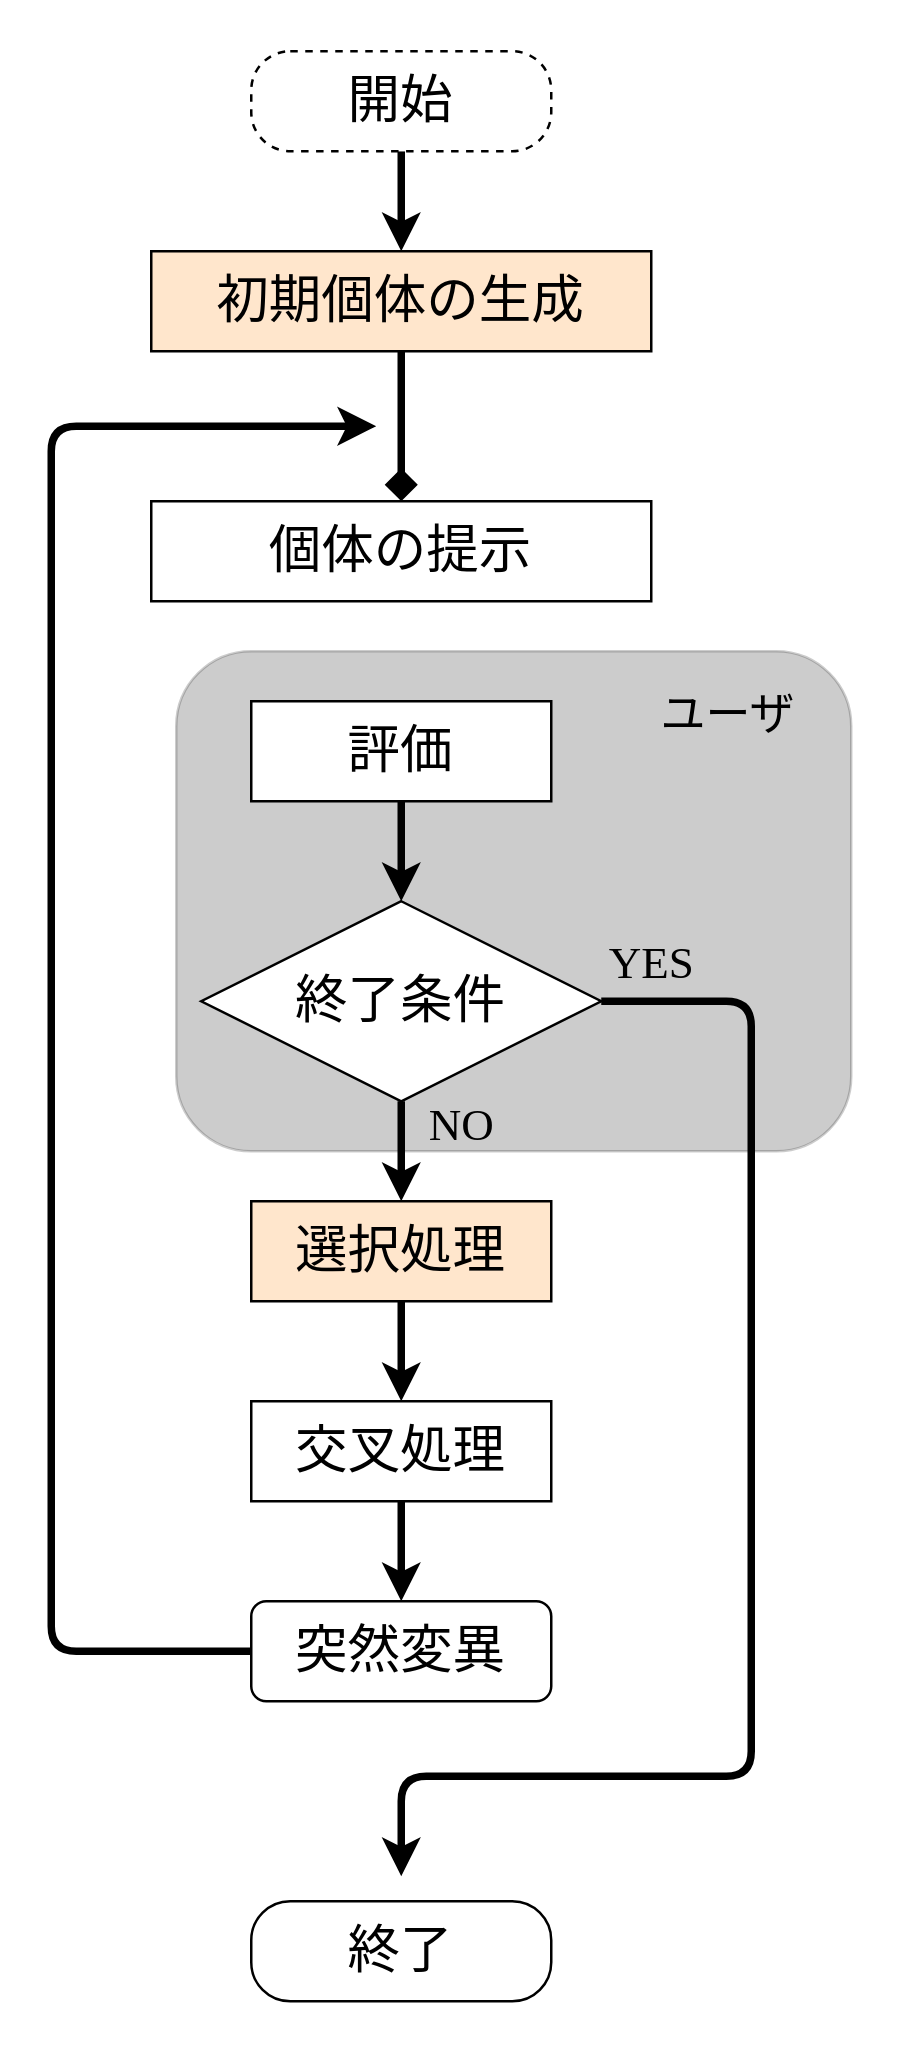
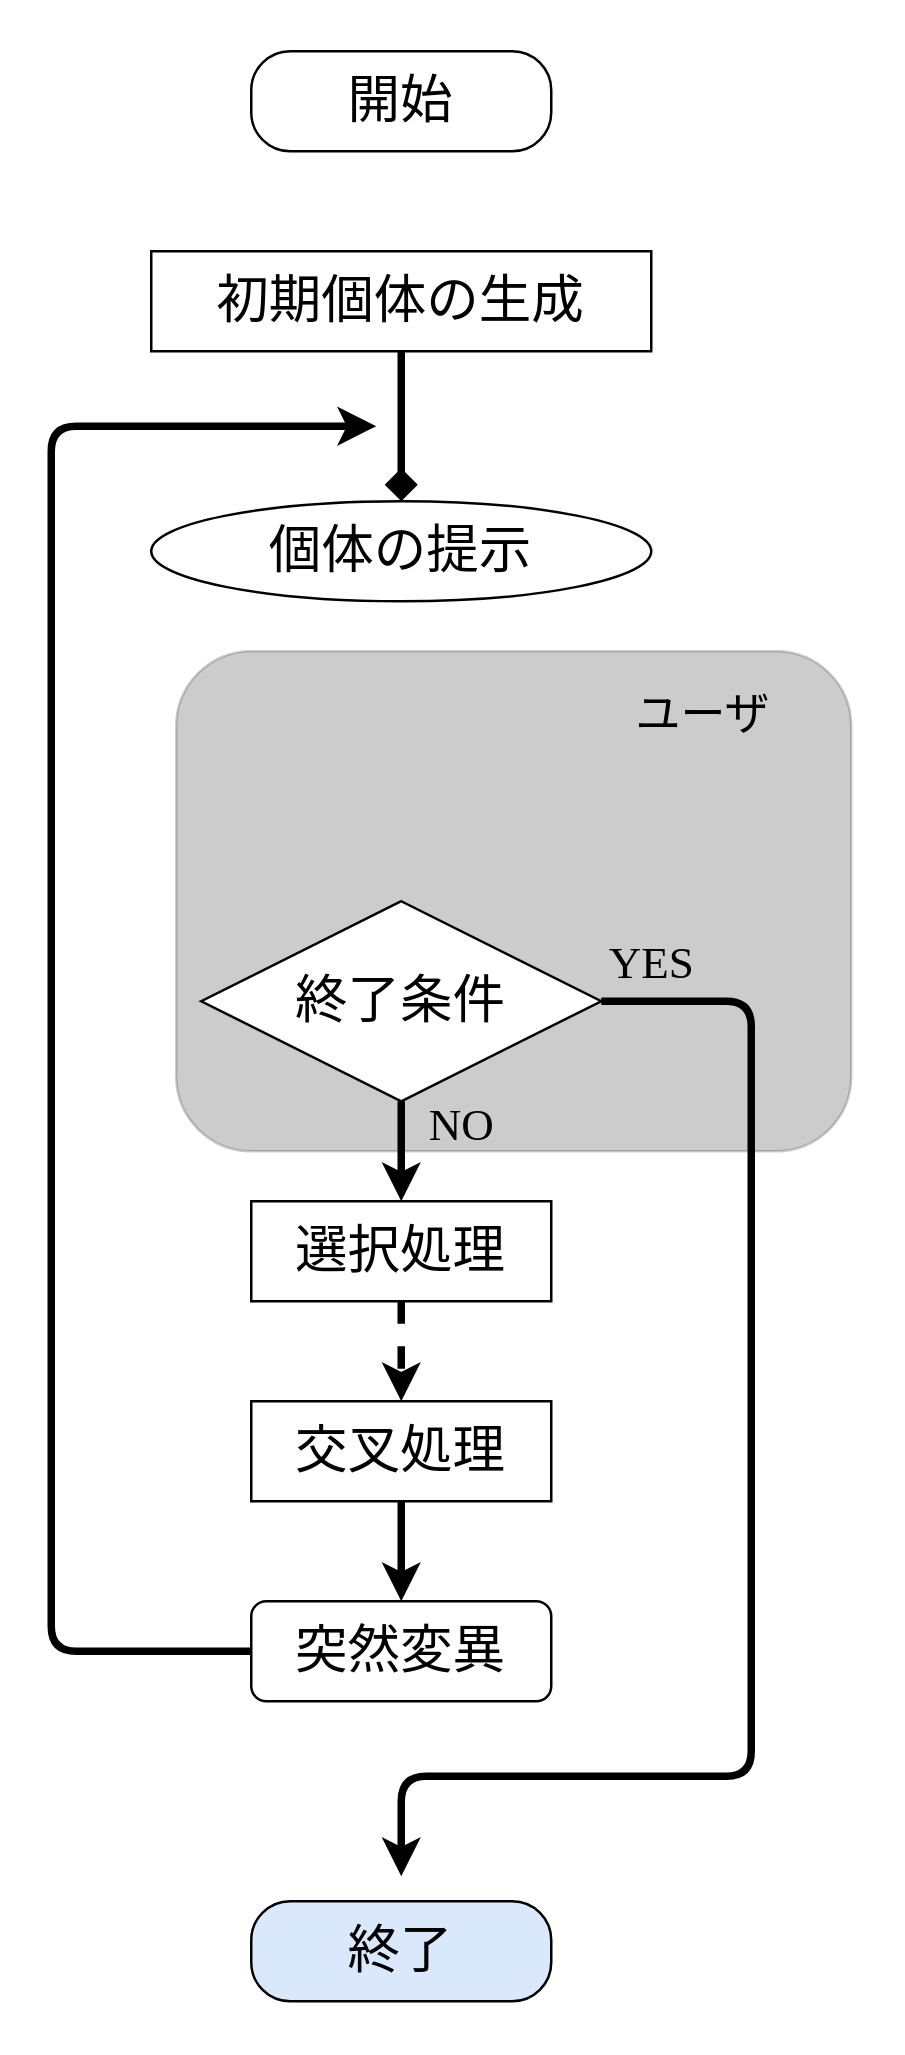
(401, 101) -> (401, 101)
(401, 189) -> none
(401, 301) -> (401, 301)
(401, 551) -> (401, 551)
(729, 716) -> (704, 716)
(401, 751) -> none
(401, 839) -> none
(401, 1251) -> (401, 1251)
(401, 1335) -> (401, 1335)
(401, 1951) -> (401, 1951)
